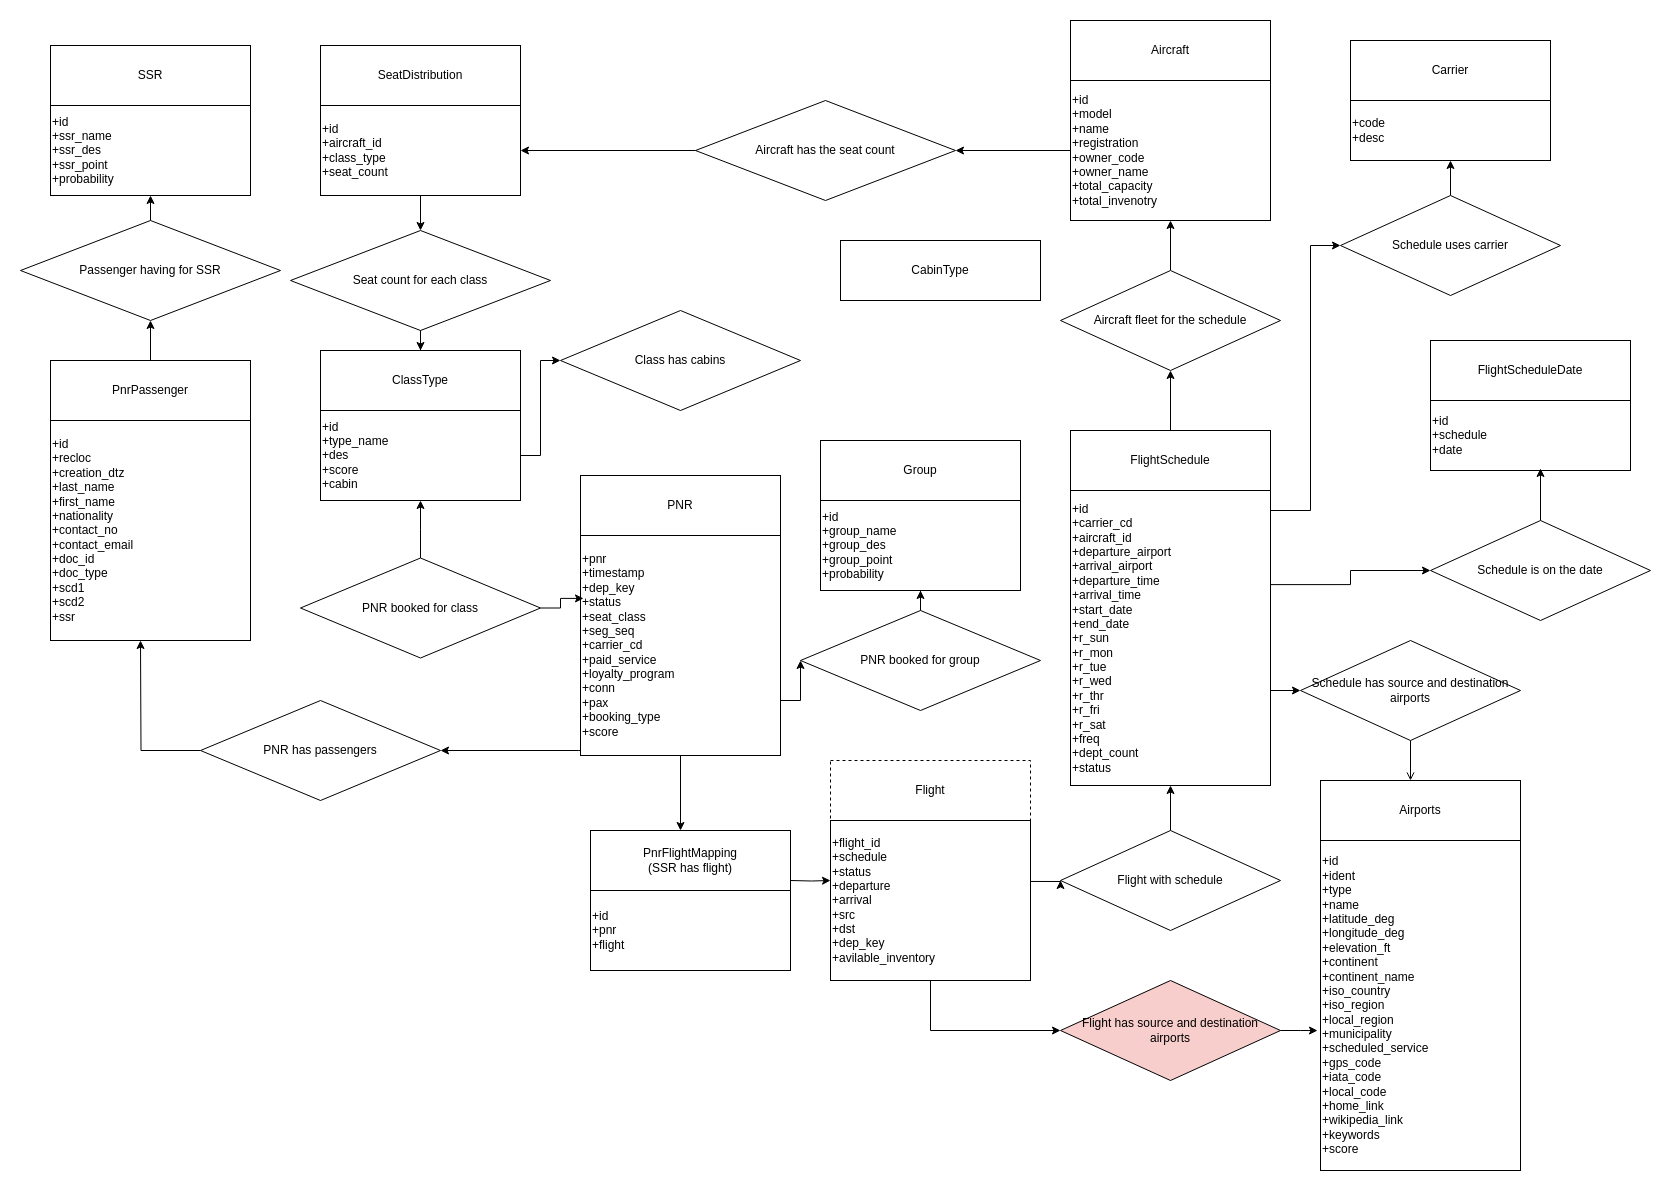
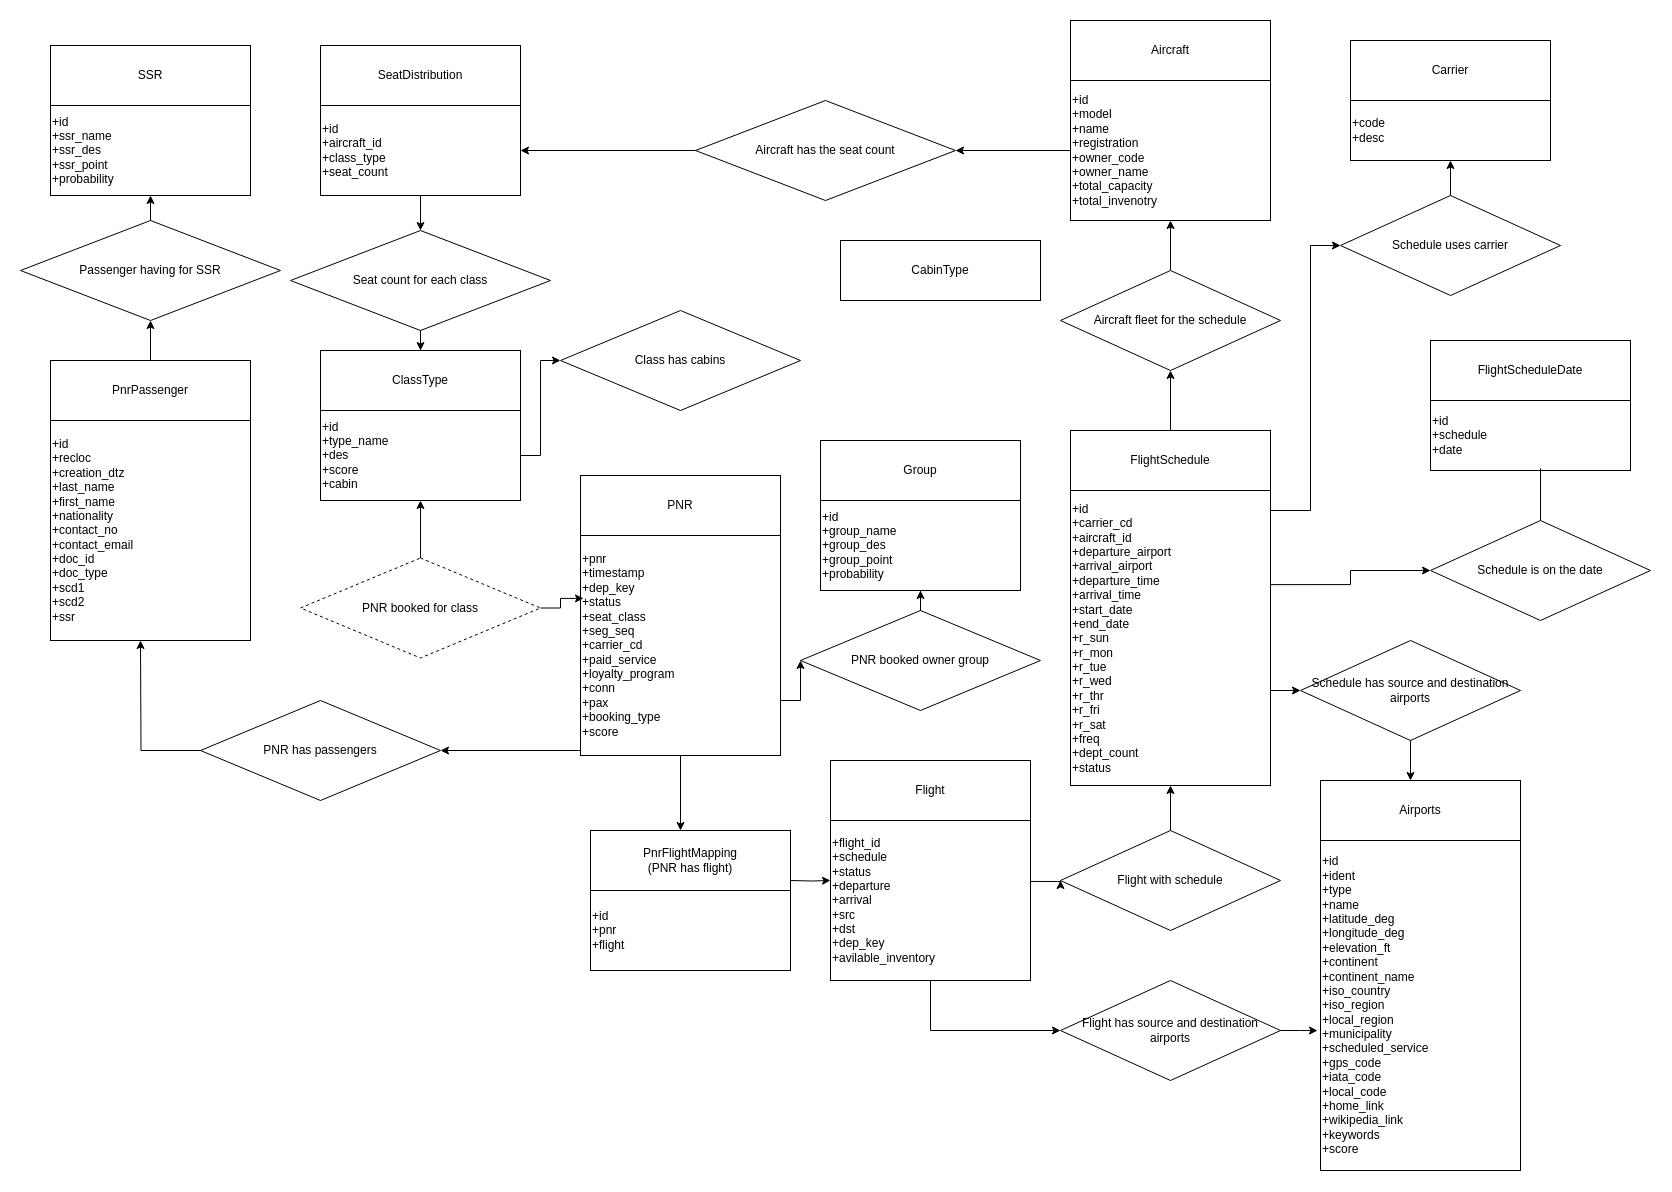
(1541, 476) -> (1541, 473)
(421, 608) -> (421, 608)
(921, 661) -> (921, 661)
(1411, 774) -> (1411, 772)
(931, 791) -> (931, 791)
(691, 861) -> (691, 861)
(1171, 1031) -> (1171, 1031)
